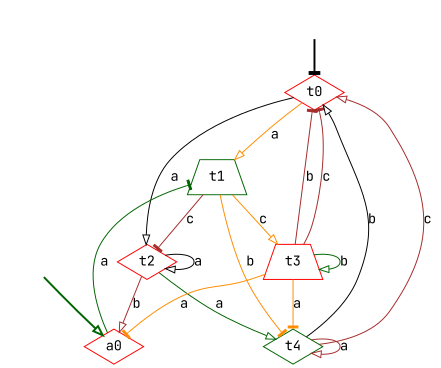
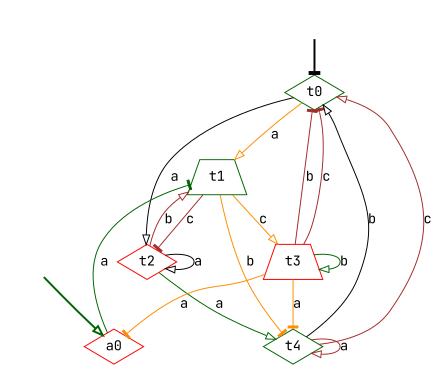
(314, 92) -> (314, 92)
(132, 300) -> (160, 218)
